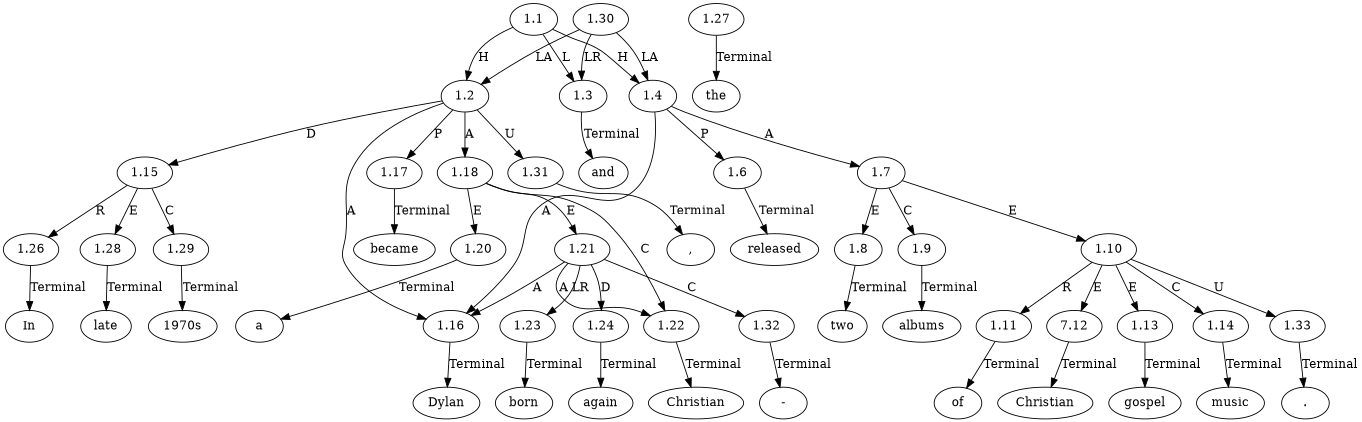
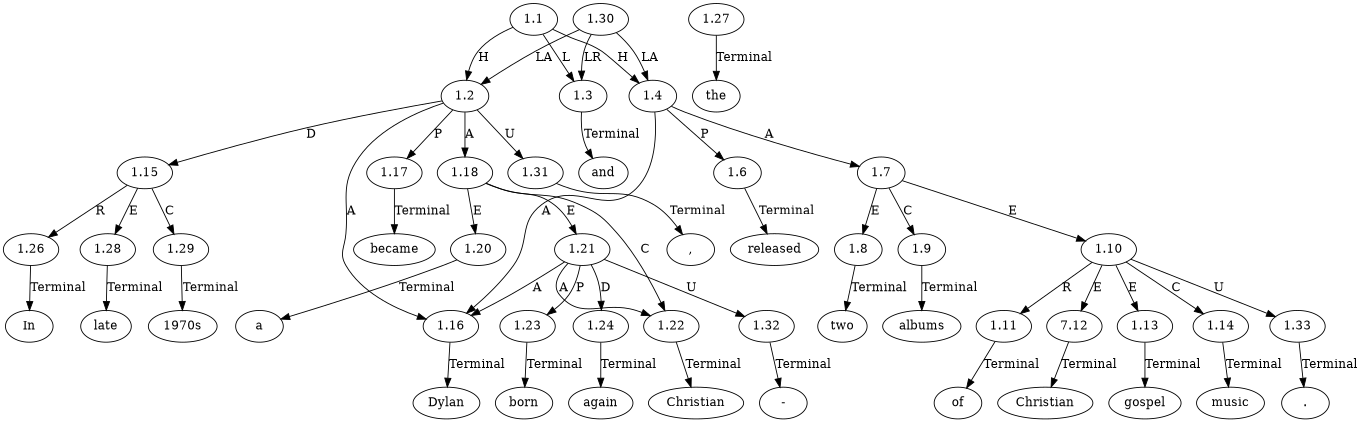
(580, 288) -> (580, 288)
(692, 288) -> (692, 288)
